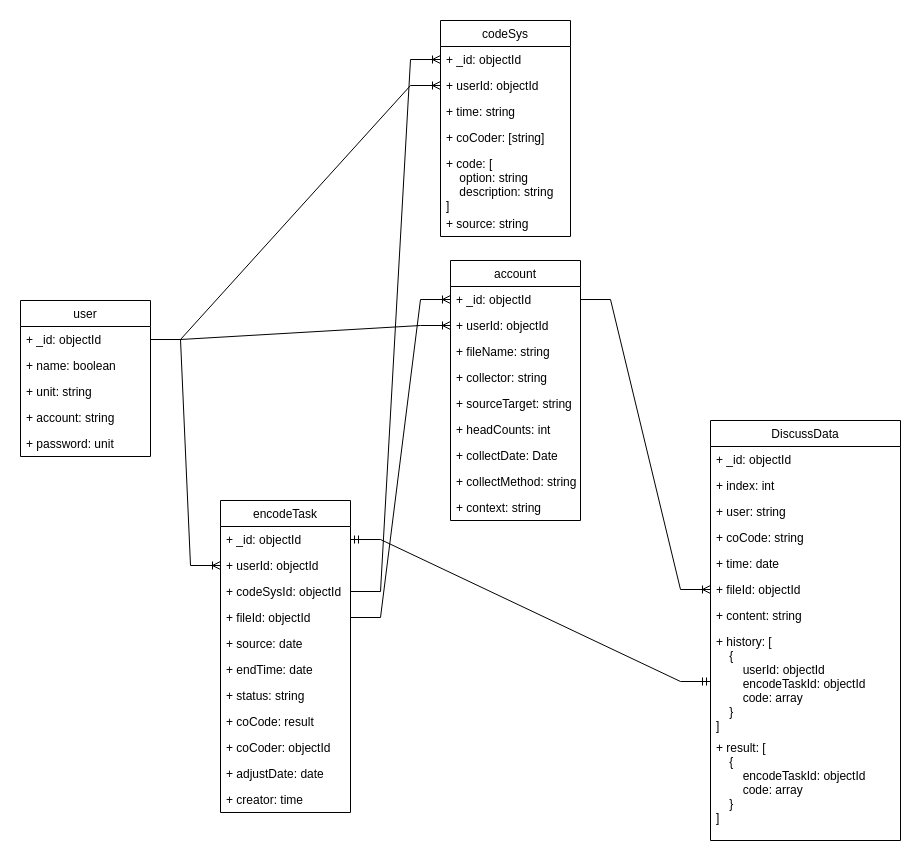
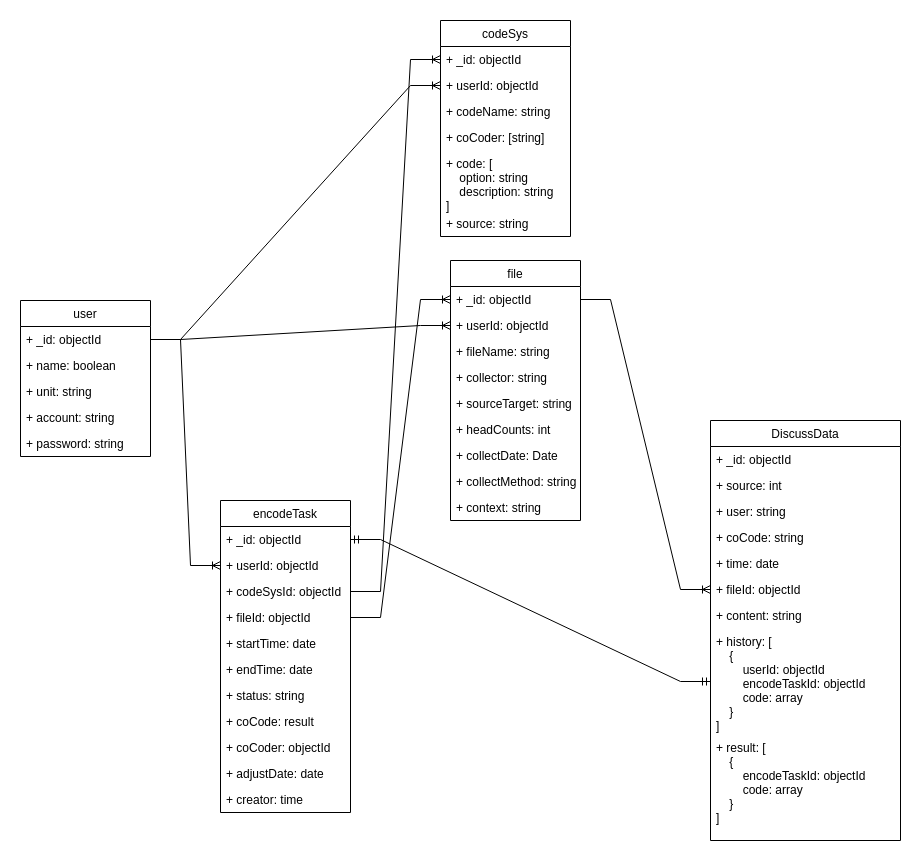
(485, 112) -> (500, 112)
(515, 274) -> (515, 274)
(74, 444) -> (80, 444)
(749, 486) -> (753, 486)
(268, 644) -> (277, 644)
